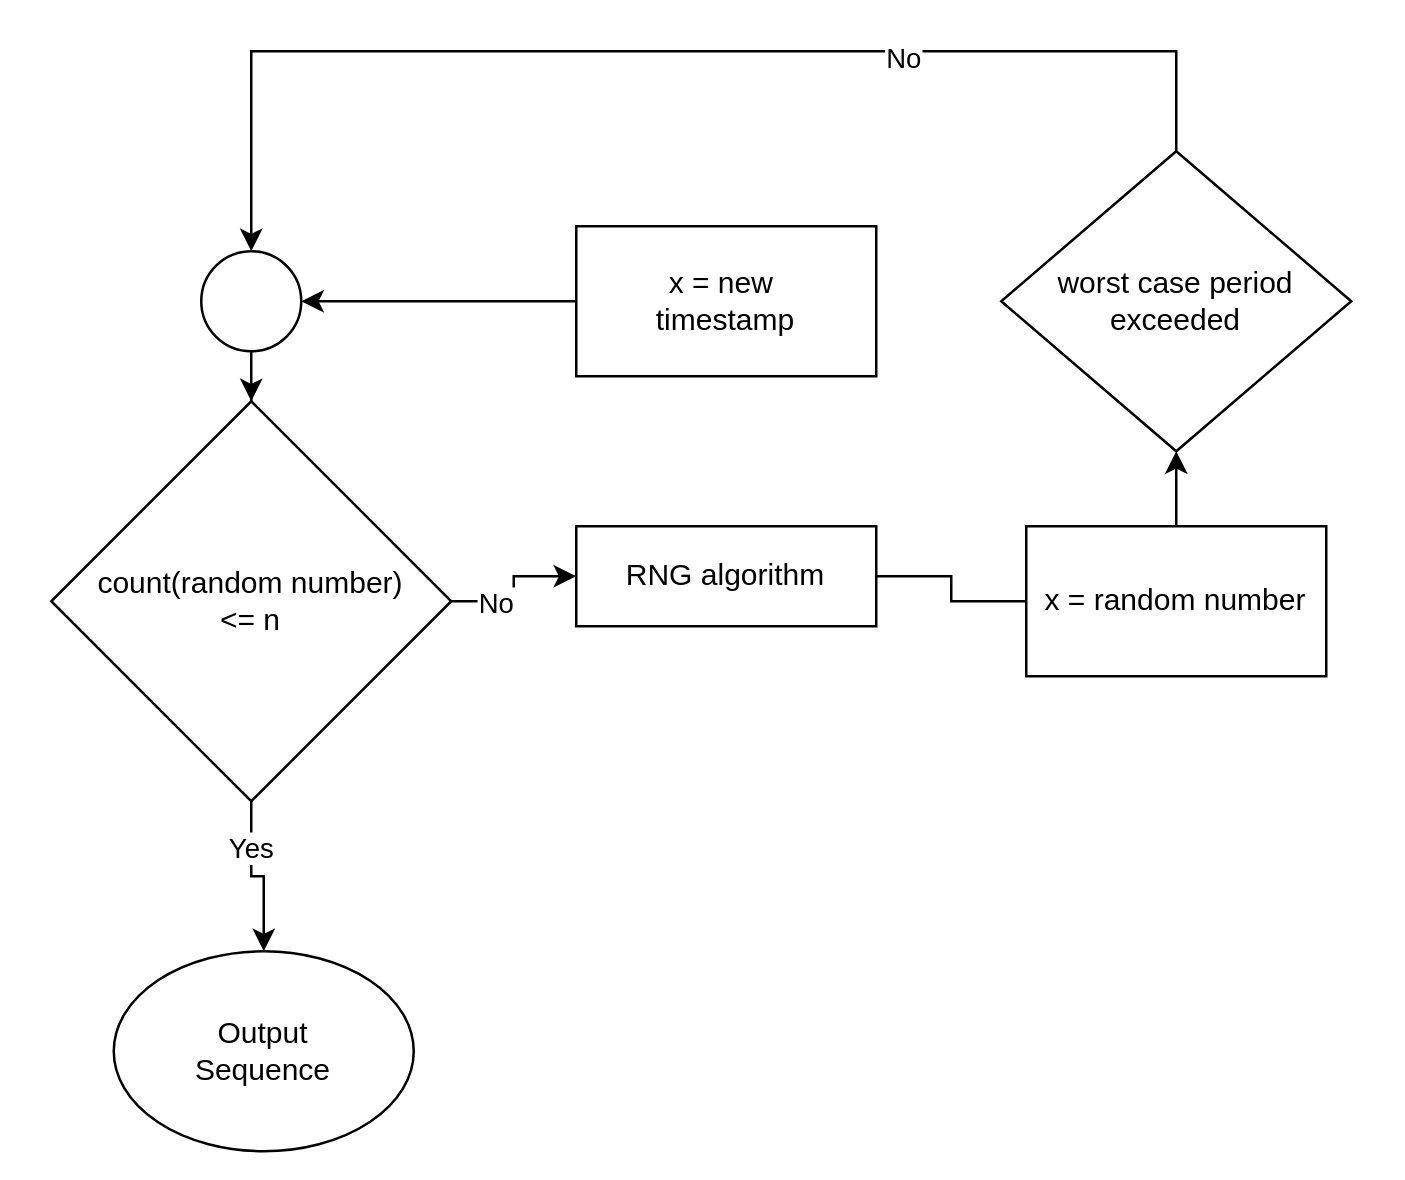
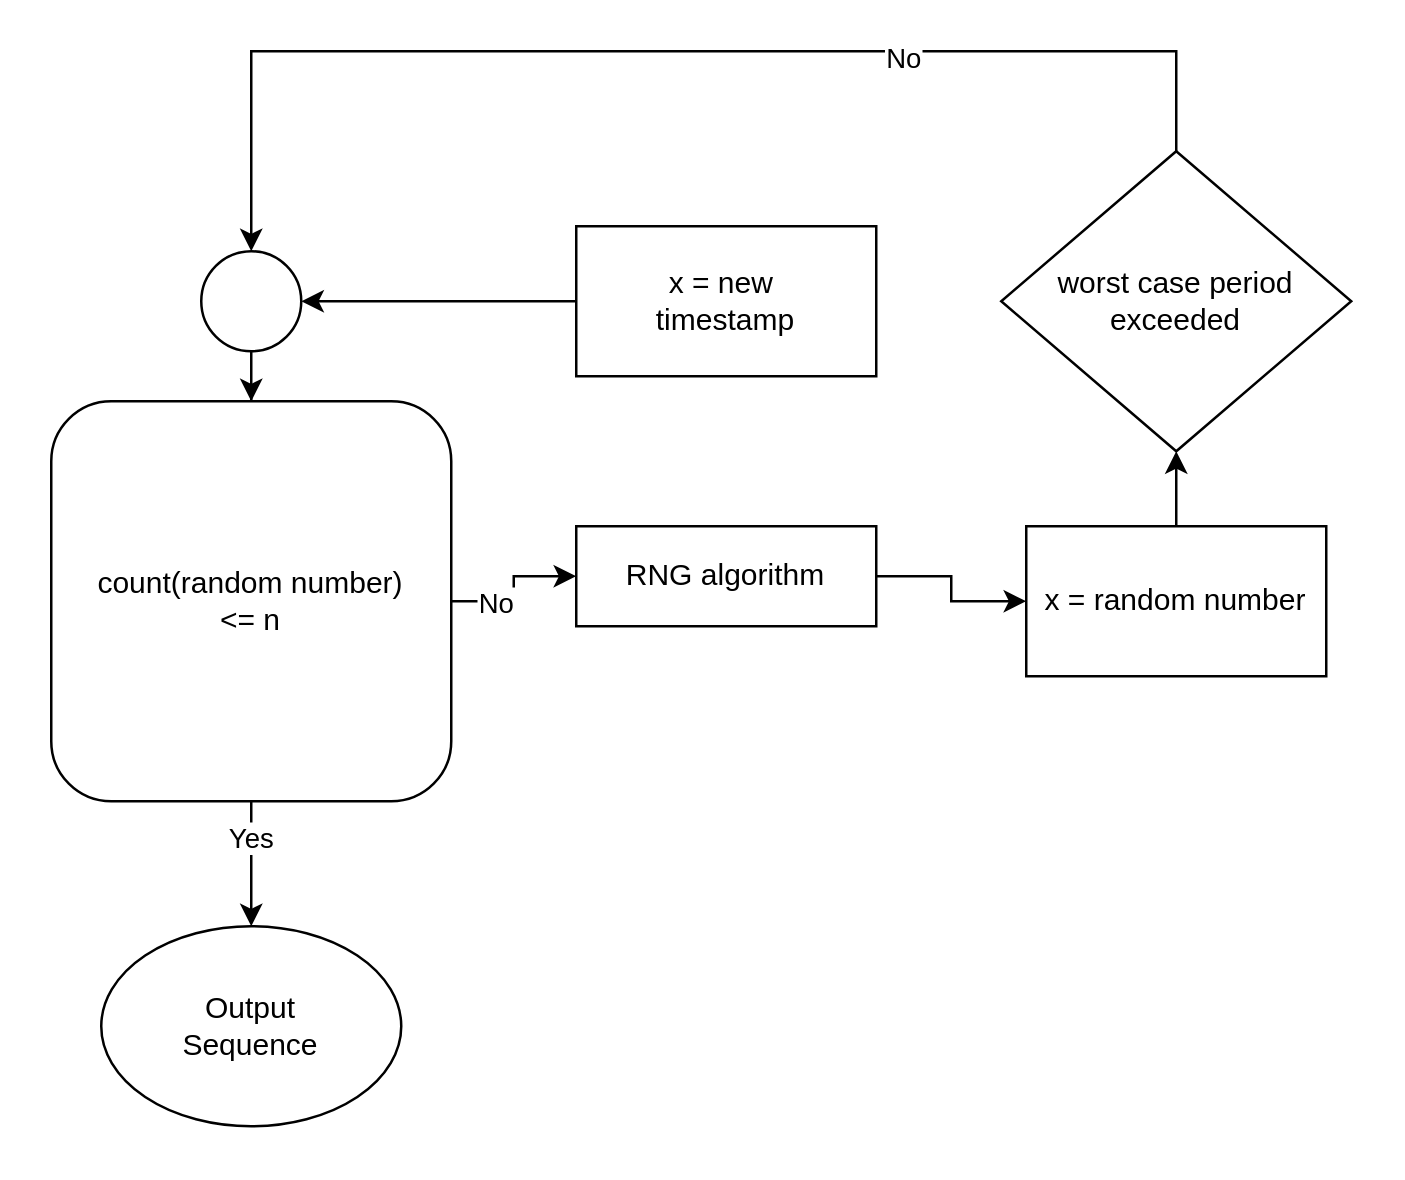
(251, 601) -> (251, 601)
(1015, 601) -> (1008, 601)
(264, 1051) -> (251, 1026)
